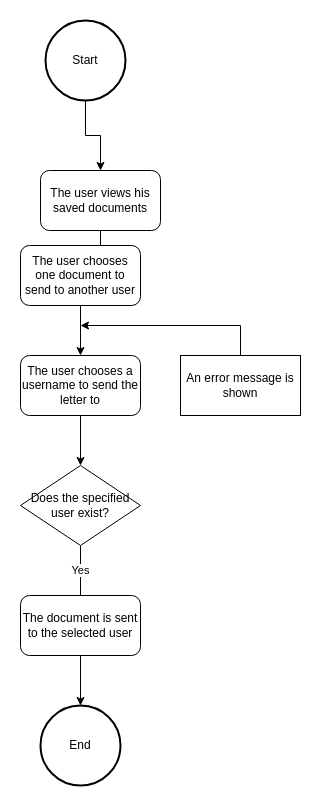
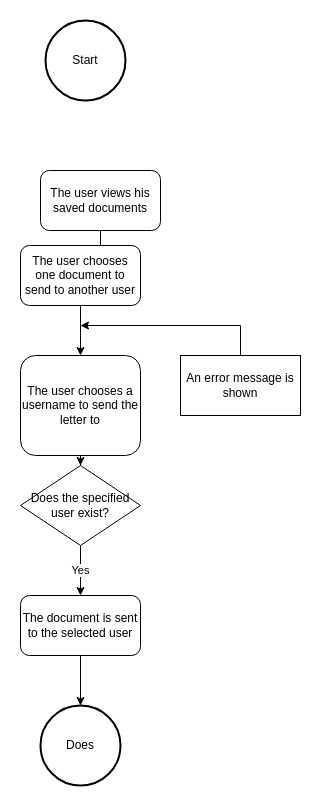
(90, 136) -> none
(81, 386) -> (81, 406)
(81, 590) -> (81, 587)
(81, 746) -> (81, 746)
